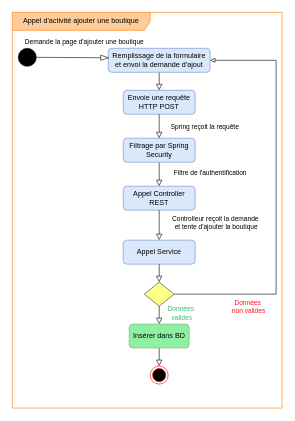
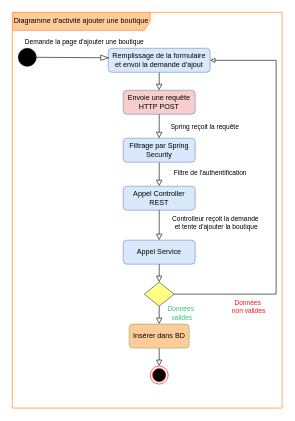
(81, 21) -> (81, 21)
(159, 102) -> (159, 102)
(159, 336) -> (159, 336)
